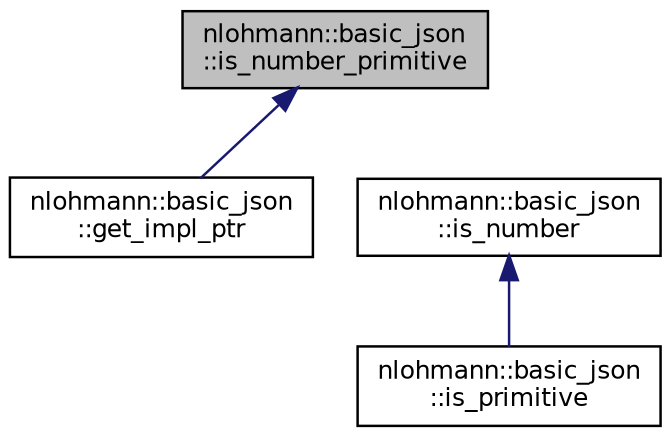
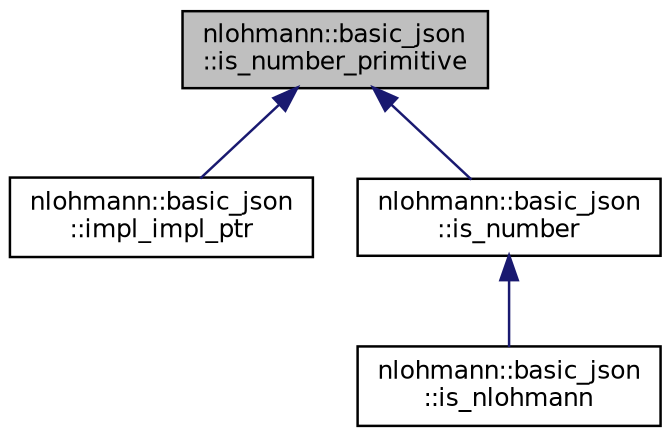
none -> (431, 142)
(161, 217) -> (161, 217)
(509, 386) -> (509, 386)
